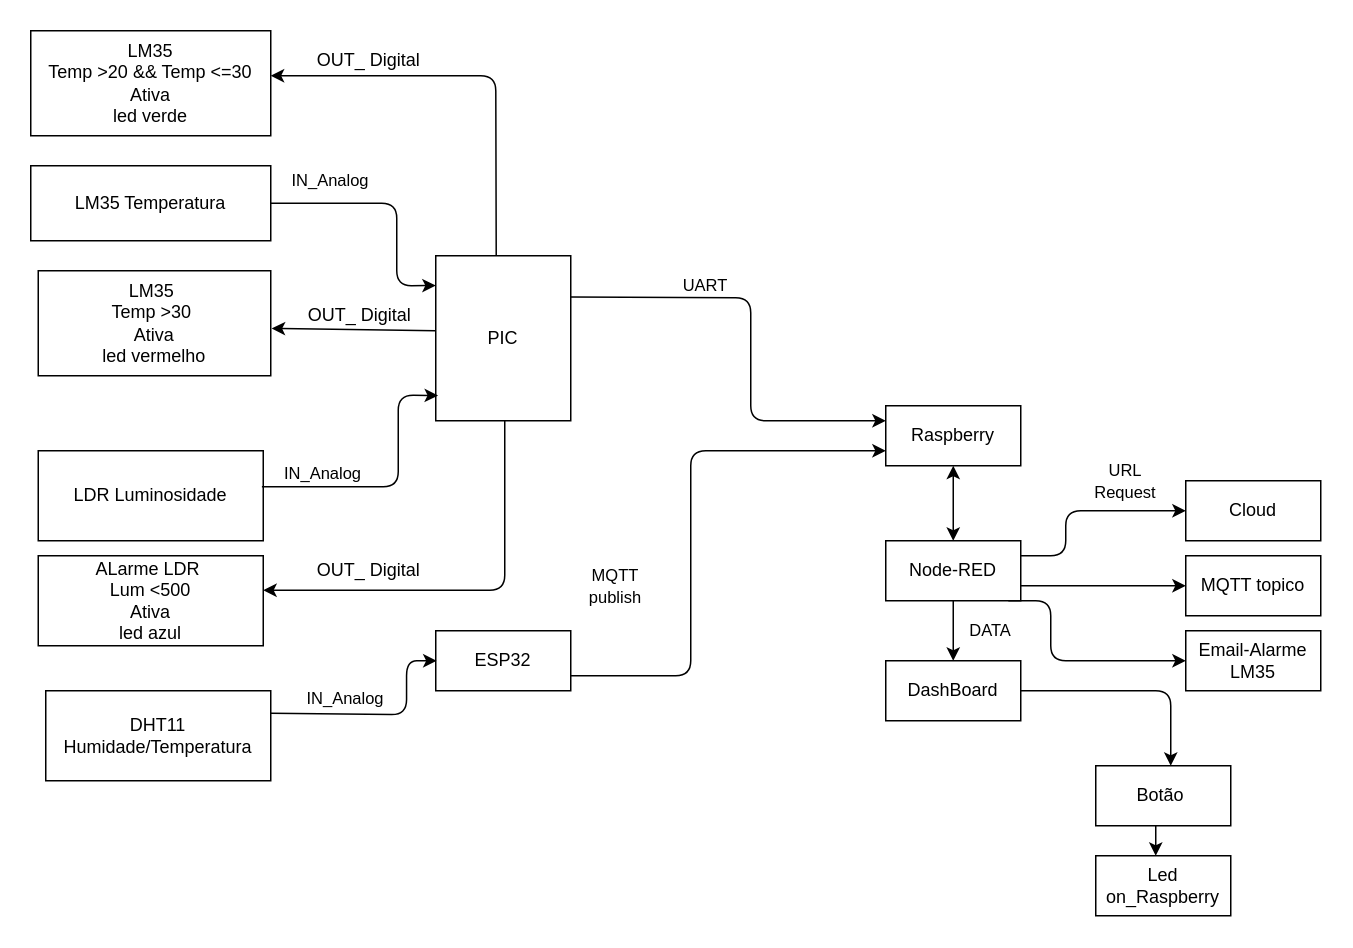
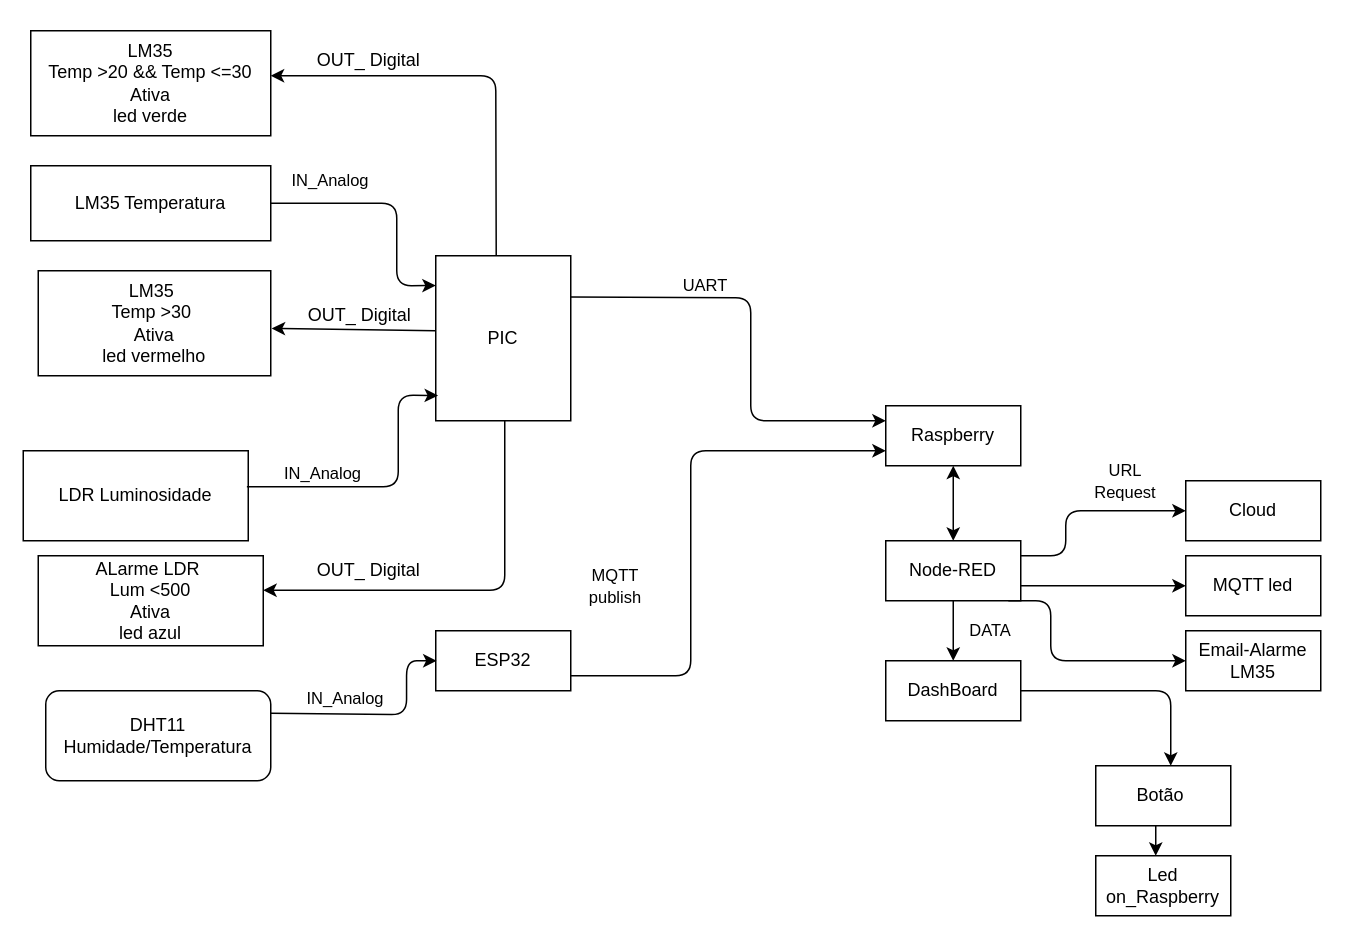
(151, 496) -> (136, 496)
(1253, 586) -> (1253, 586)
(158, 736) -> (158, 736)
